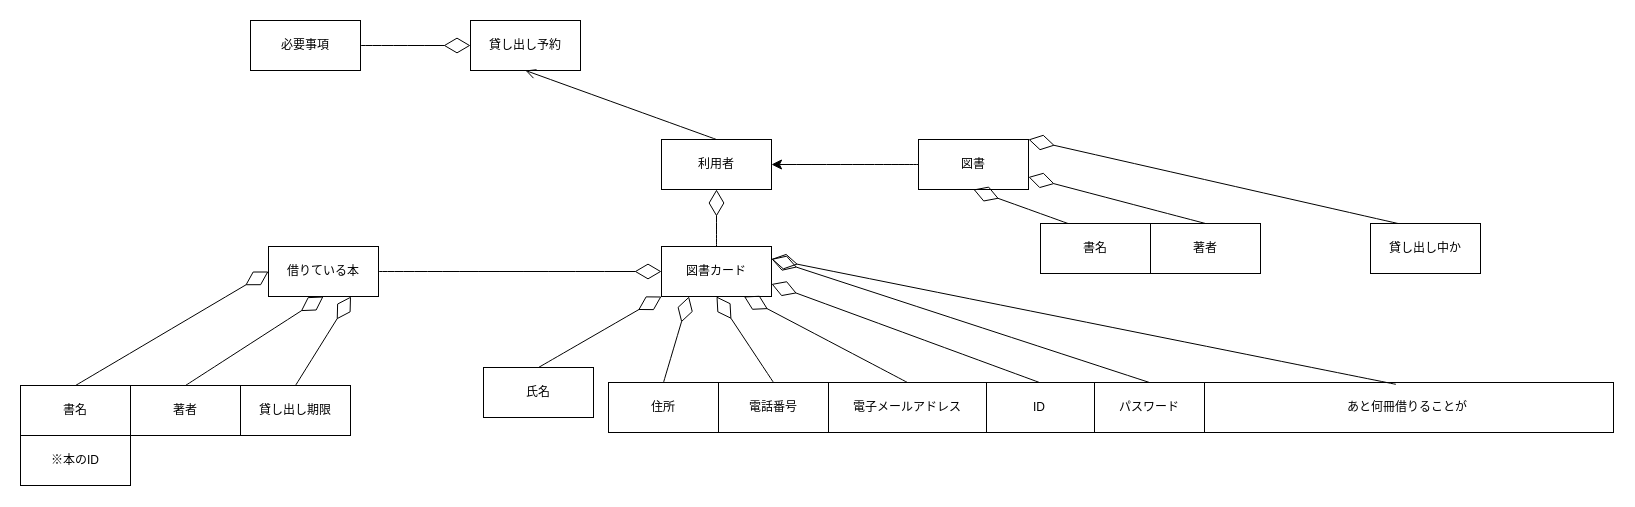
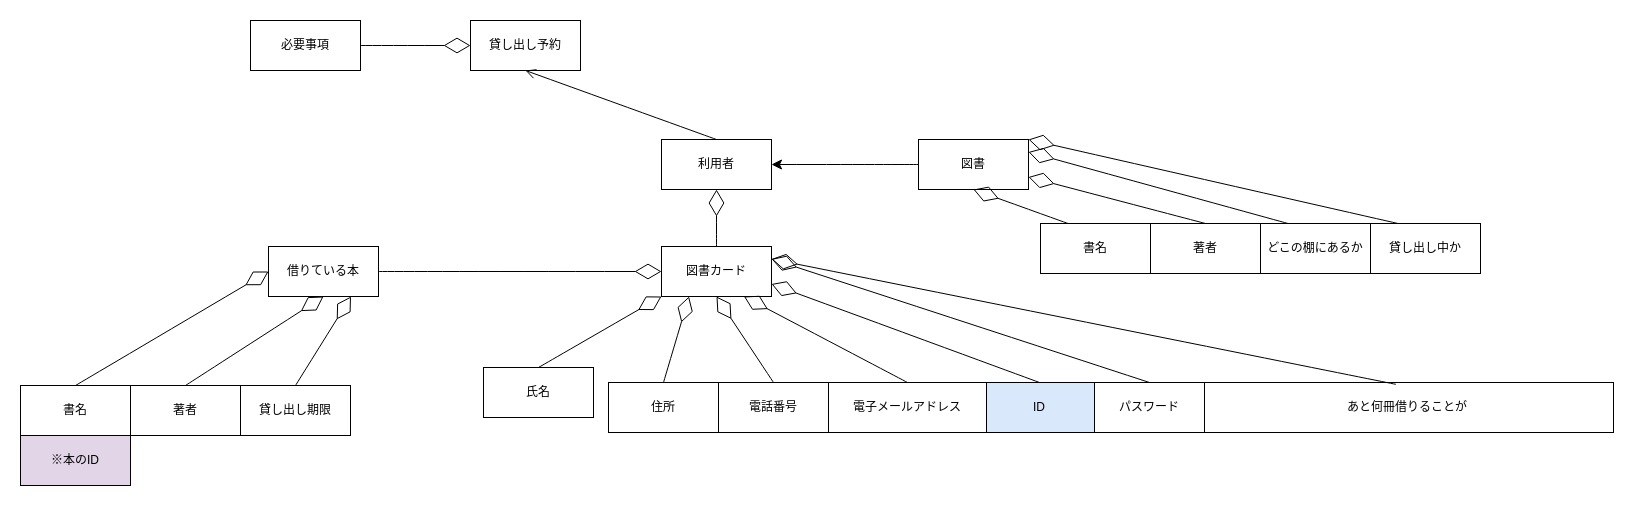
none -> (1170, 191)
none -> (1316, 249)
(1040, 408) -> (1040, 408)
(76, 461) -> (76, 461)
